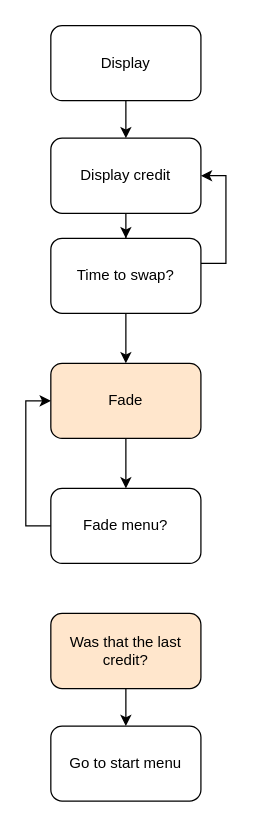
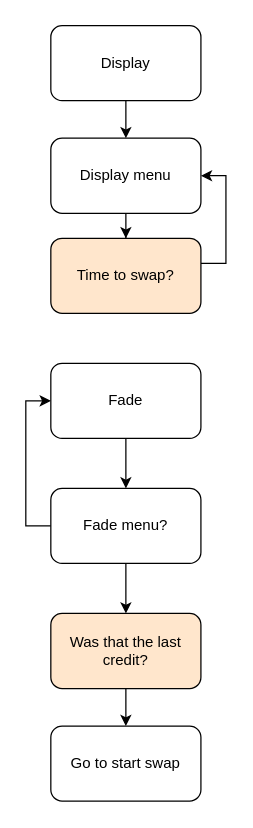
(126, 176) -> (126, 176)
(126, 276) -> (126, 276)
(126, 334) -> none
(126, 401) -> (126, 401)
none -> (126, 584)
(126, 763) -> (126, 763)
